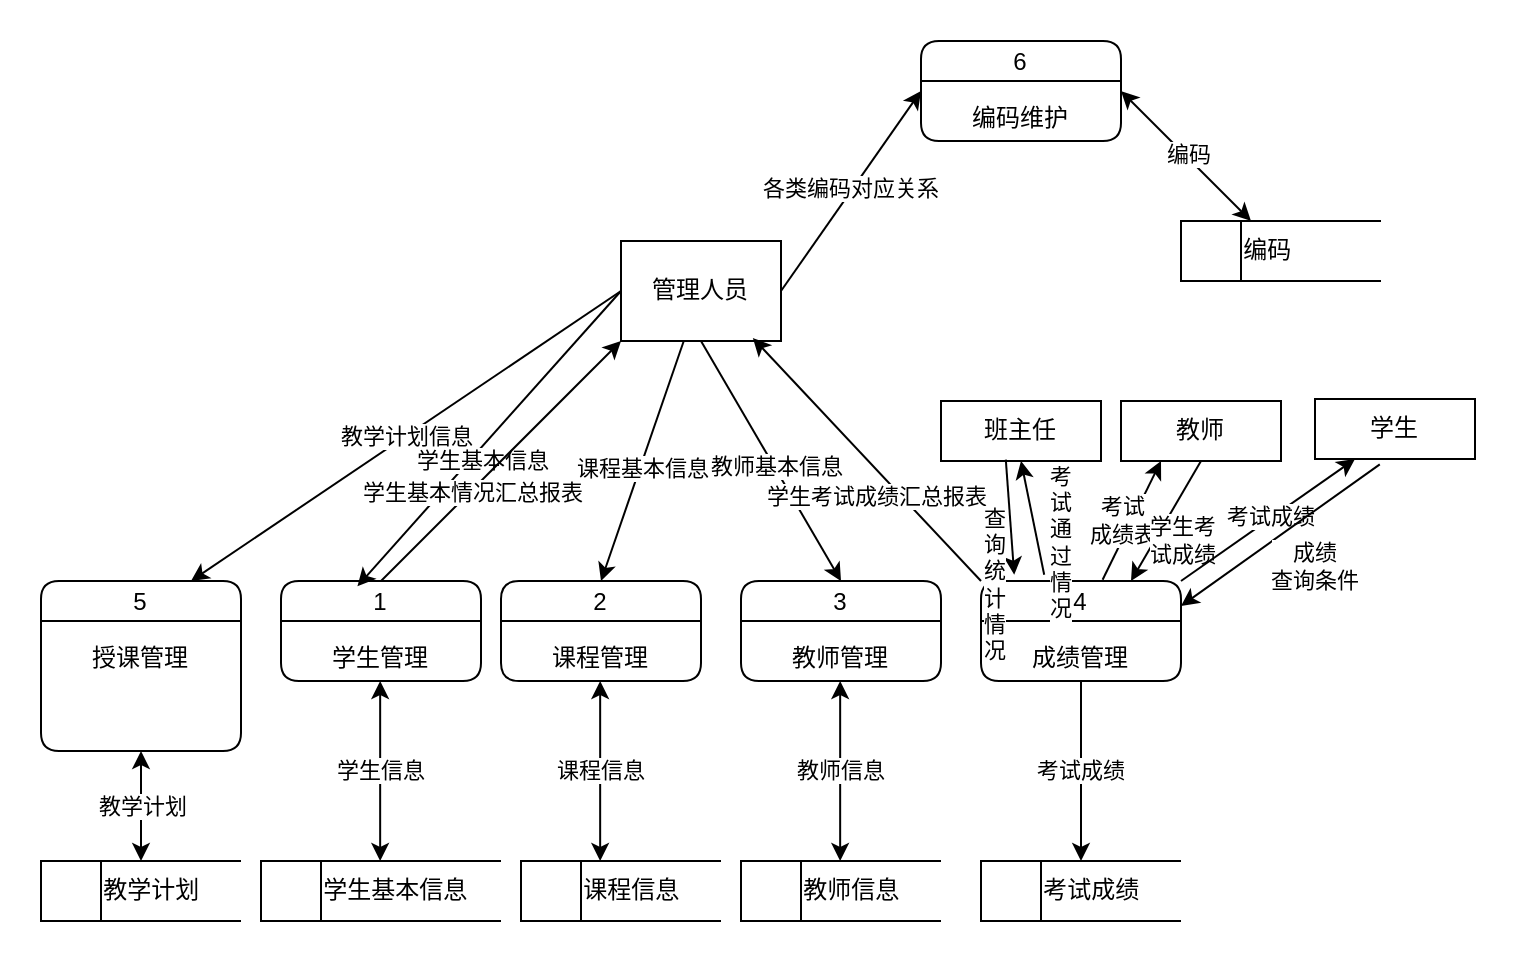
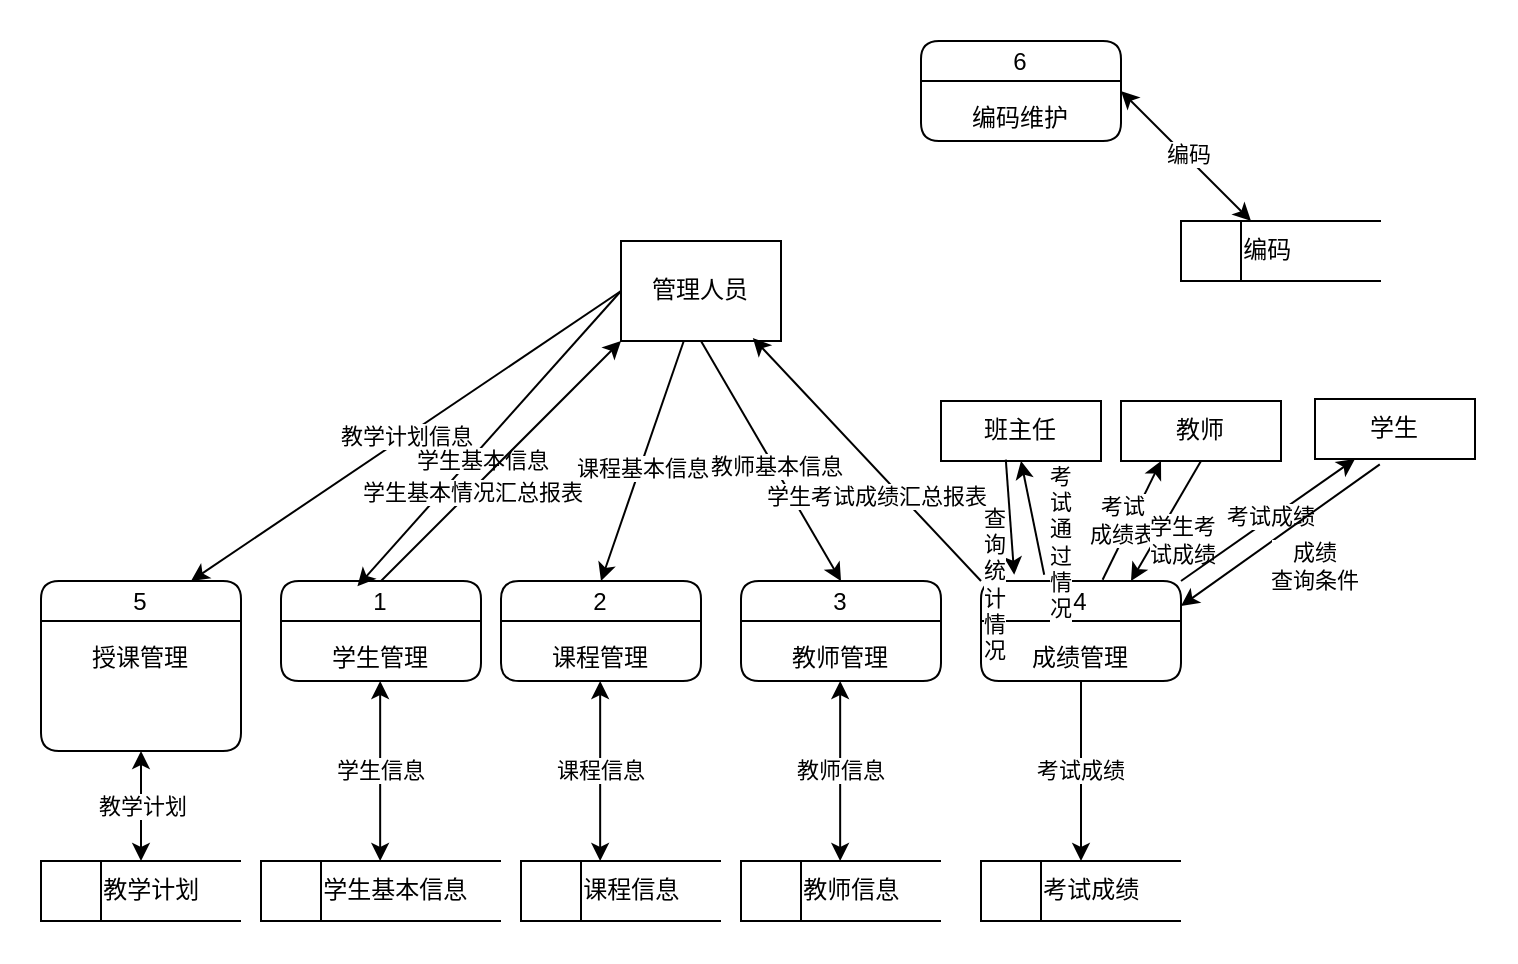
(847, 197) -> none
